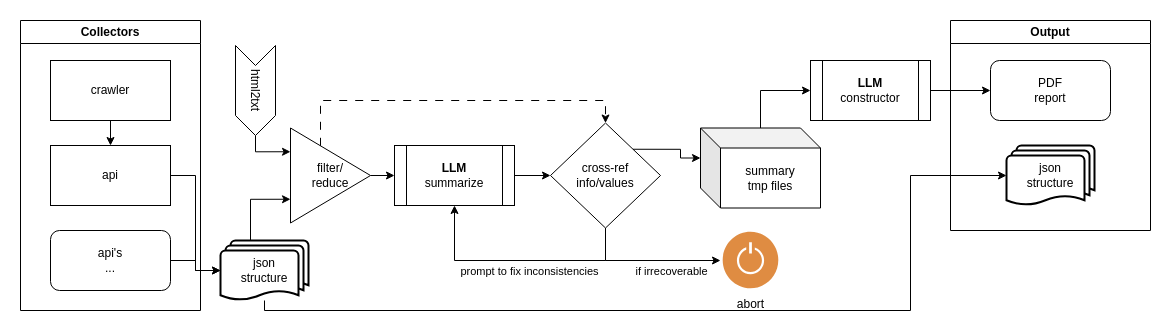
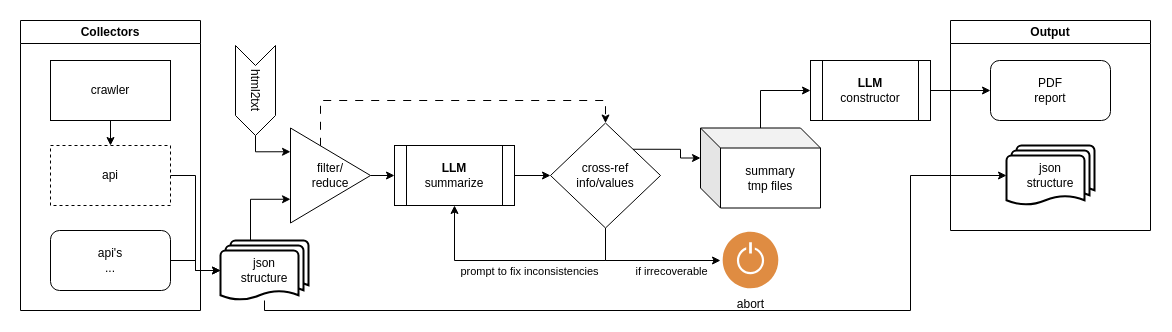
(111, 176) -> (111, 176)
